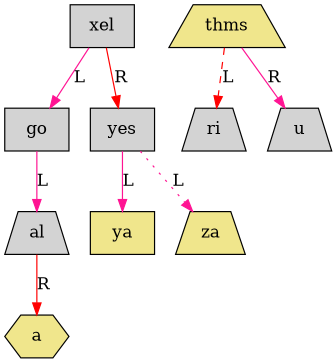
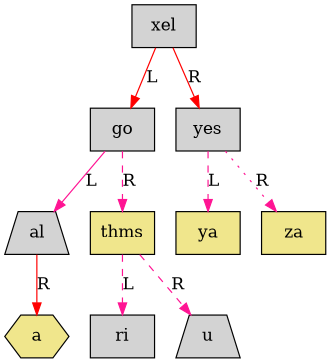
(227, 26) -> (122, 233)
(221, 72) -> (122, 279)
(73, 73) -> (146, 72)
(260, 73) -> (161, 280)
(214, 130) -> (122, 336)
none -> (122, 175)
(122, 175) -> (208, 175)
(178, 181) -> (262, 181)
(210, 233) -> (294, 233)
